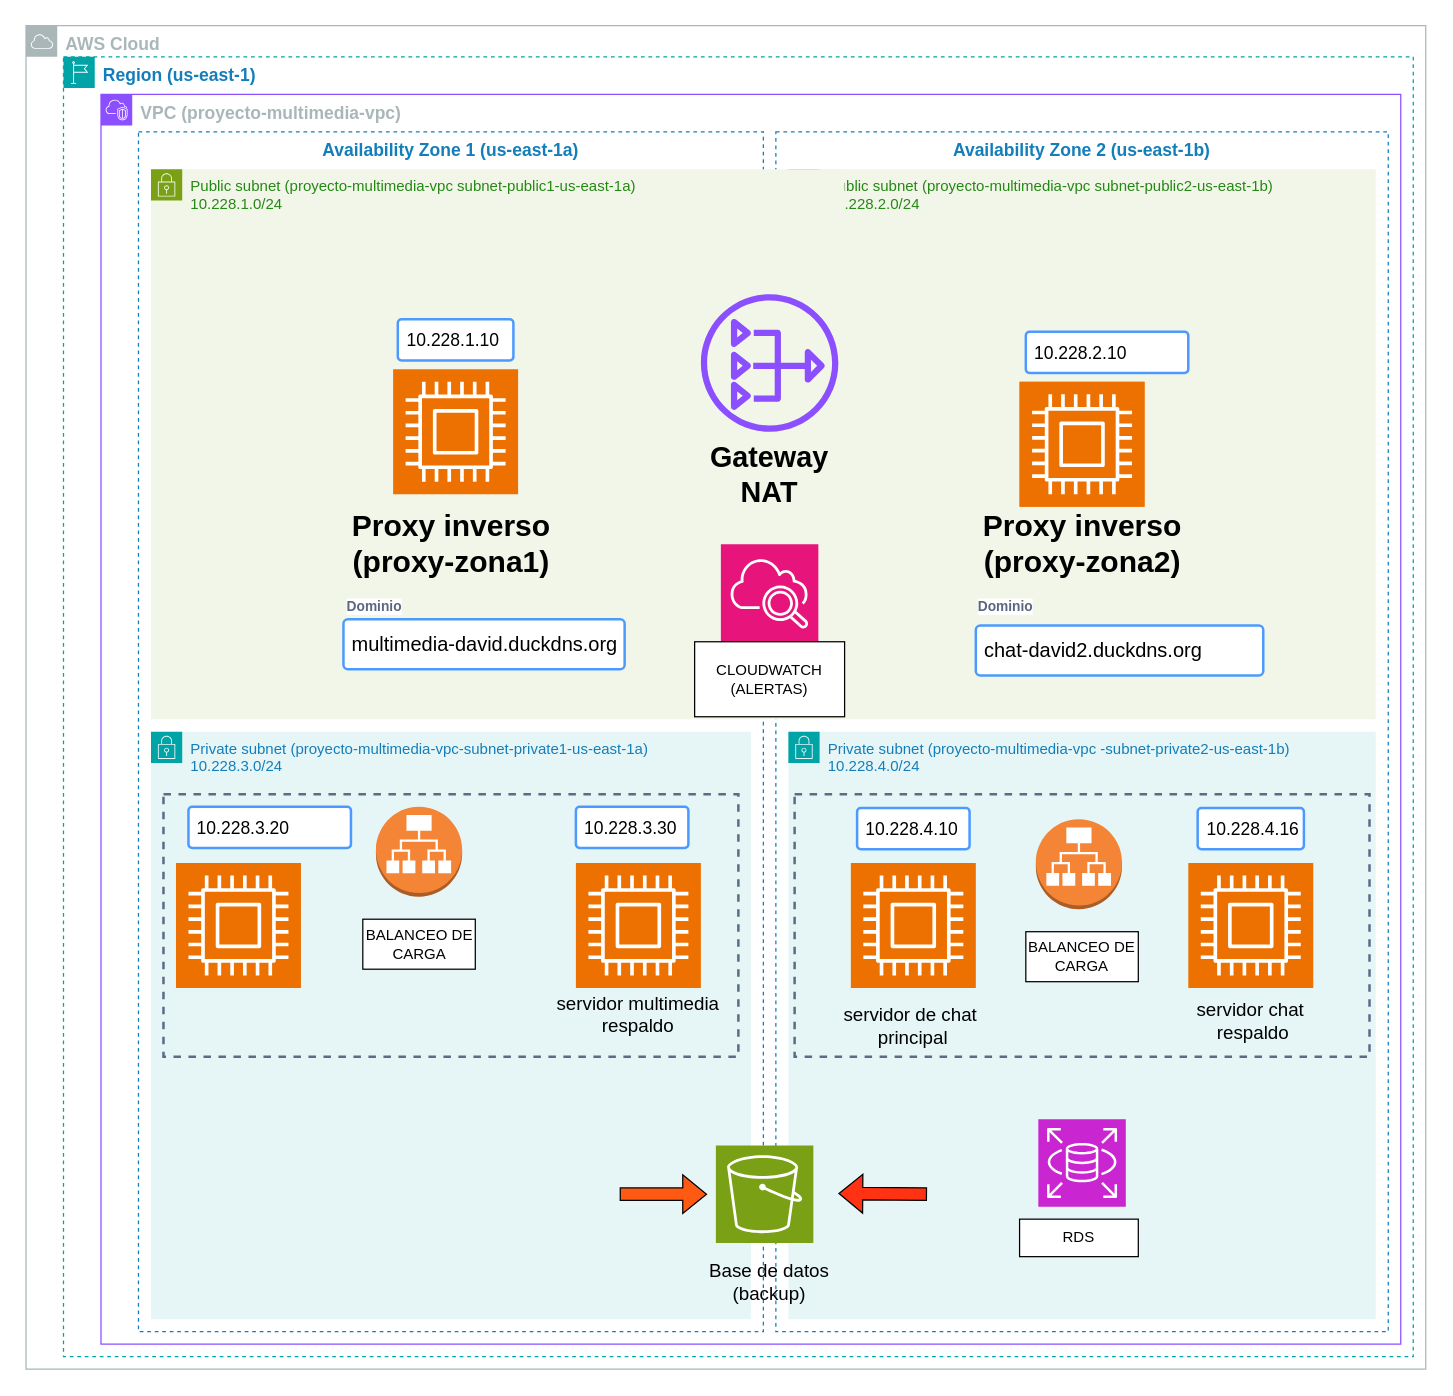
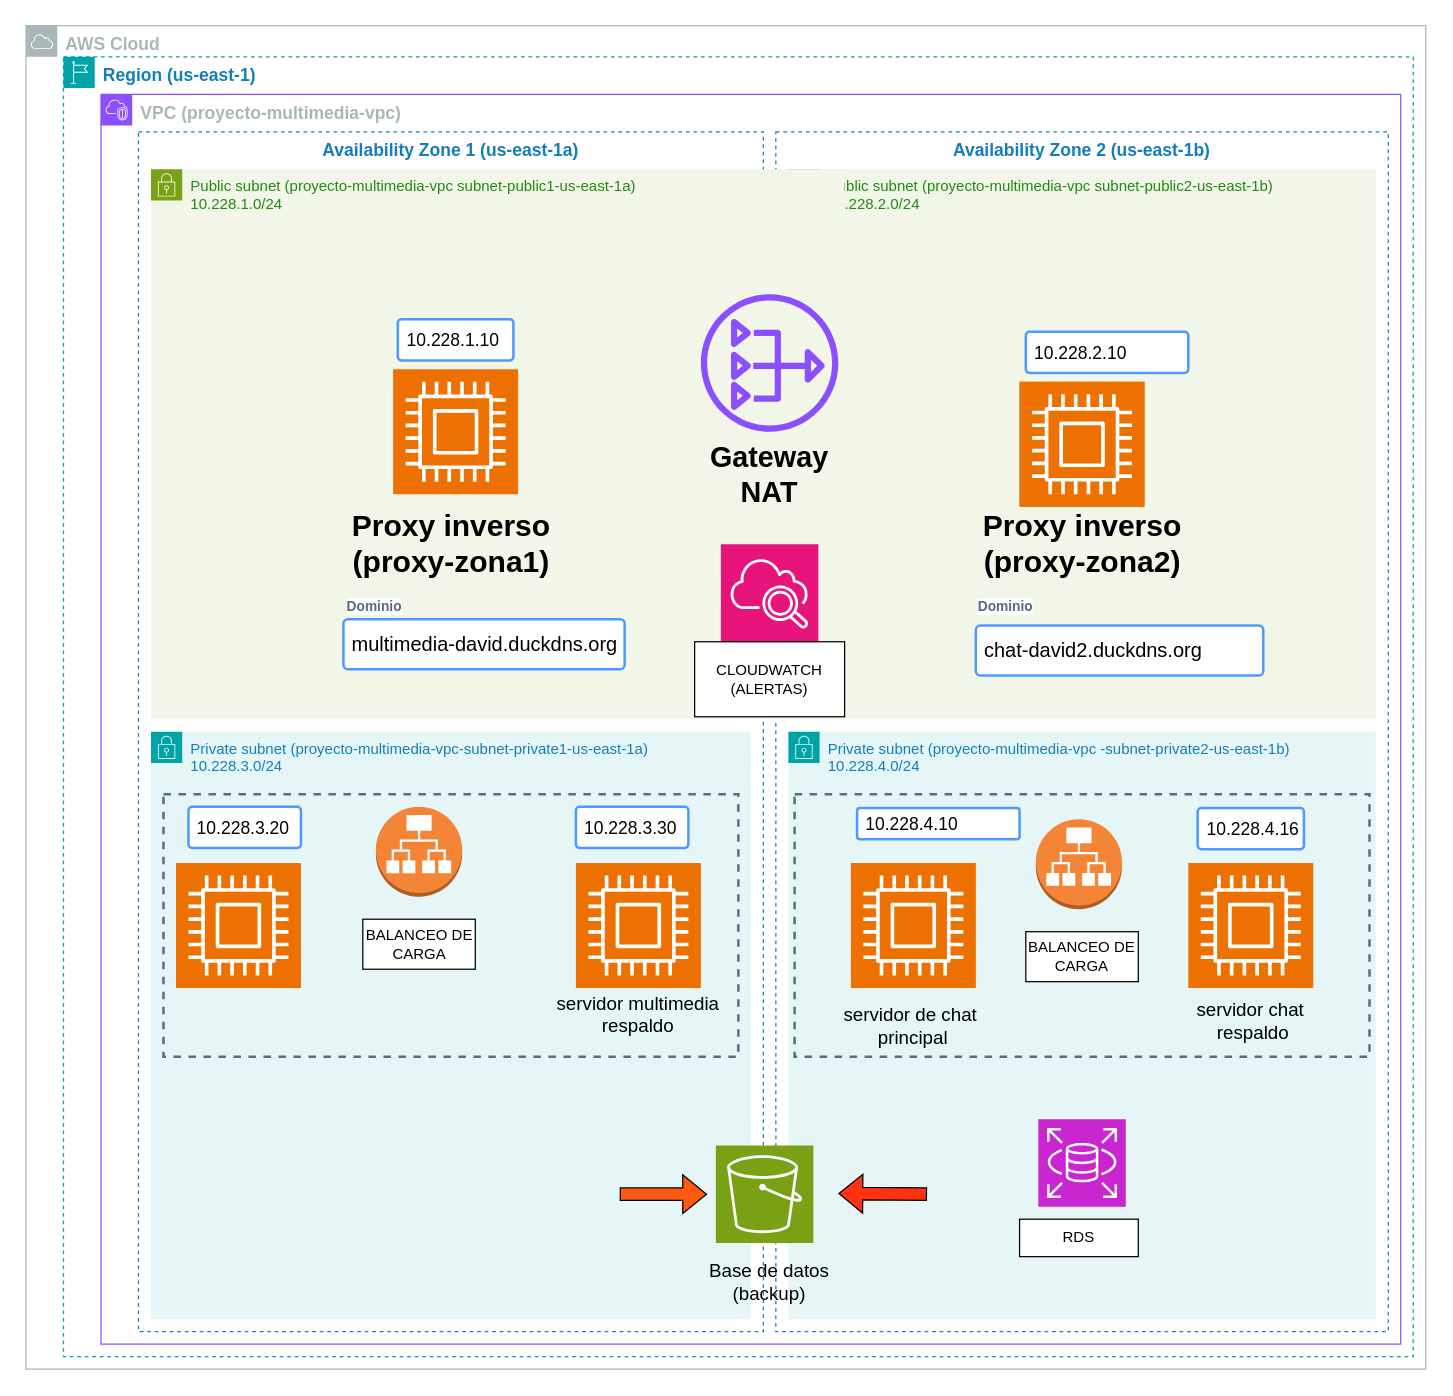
(269, 828) -> (244, 828)
(913, 829) -> (938, 824)
